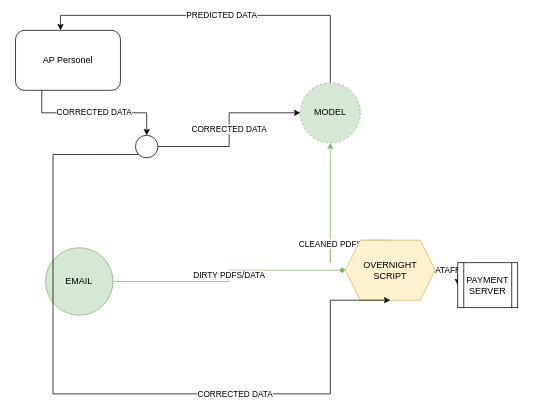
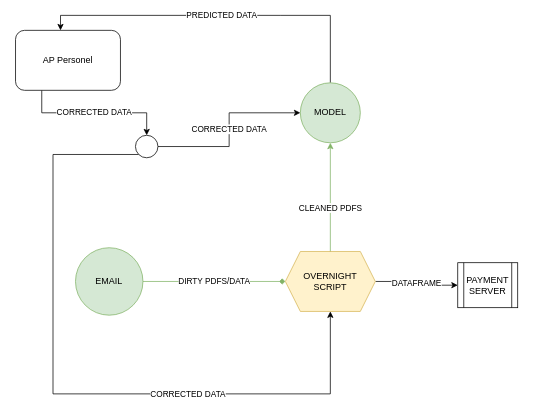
(330, 113) -> (330, 113)
(390, 270) -> (330, 282)
(79, 282) -> (109, 282)
